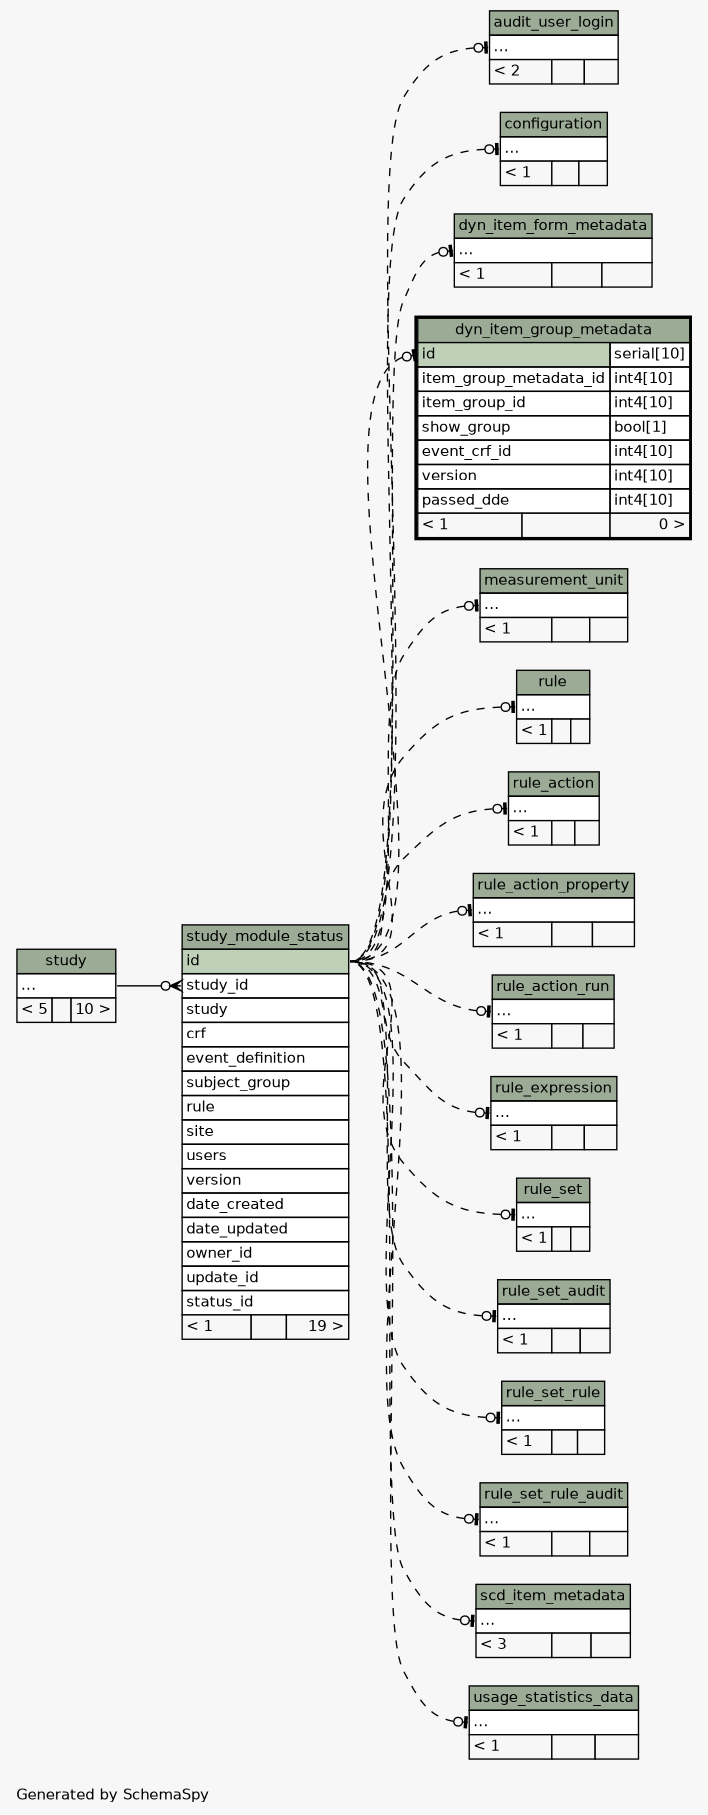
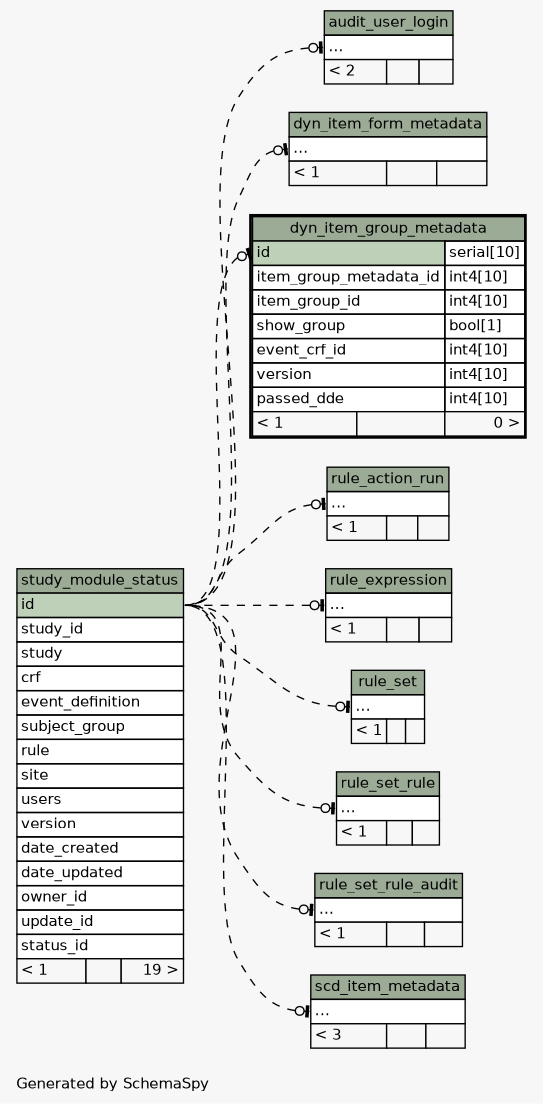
(553, 149) -> none
(553, 605) -> none
(553, 707) -> none
(553, 808) -> none
(553, 910) -> none
(66, 986) -> none
(553, 1316) -> none
(553, 1722) -> none
